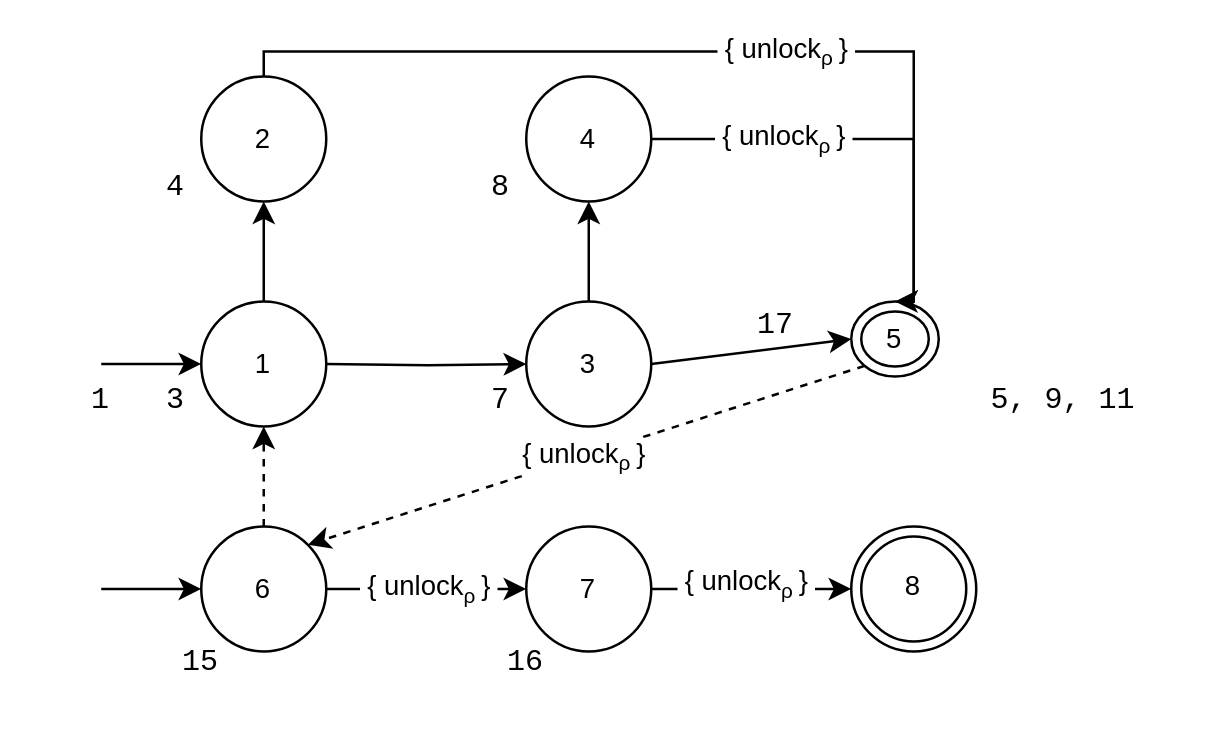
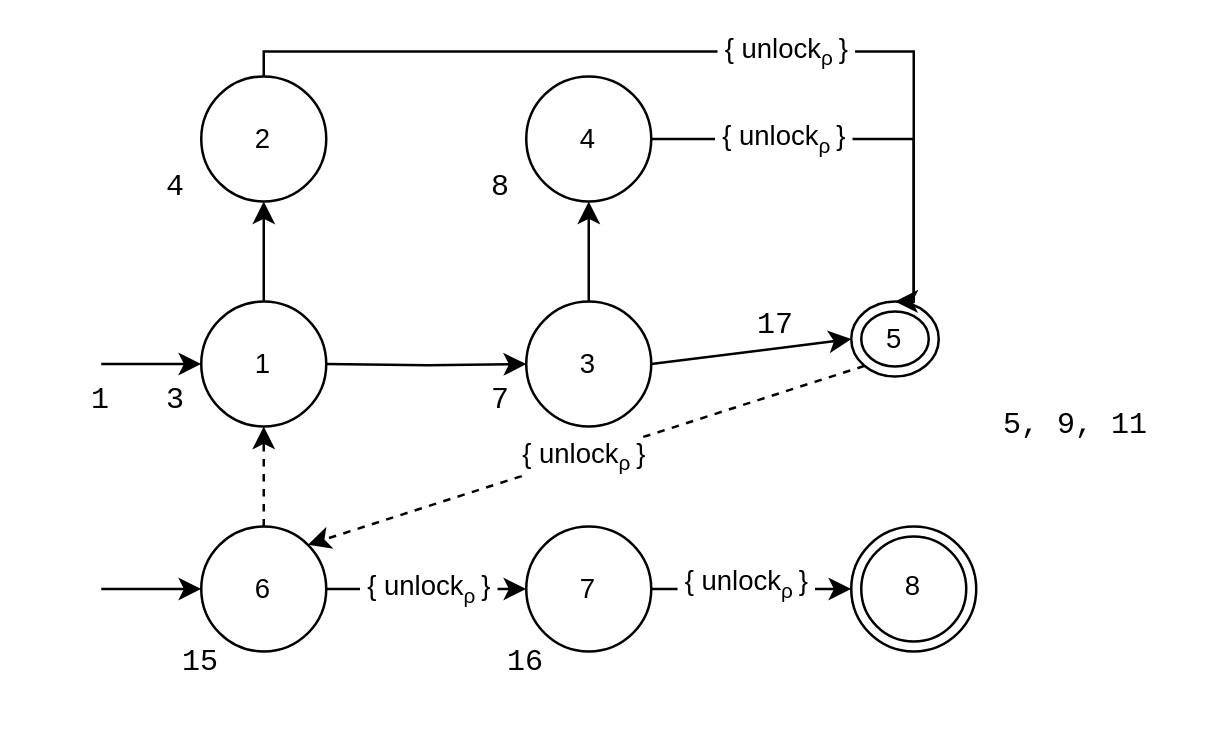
(1064, 401) -> (1076, 426)
